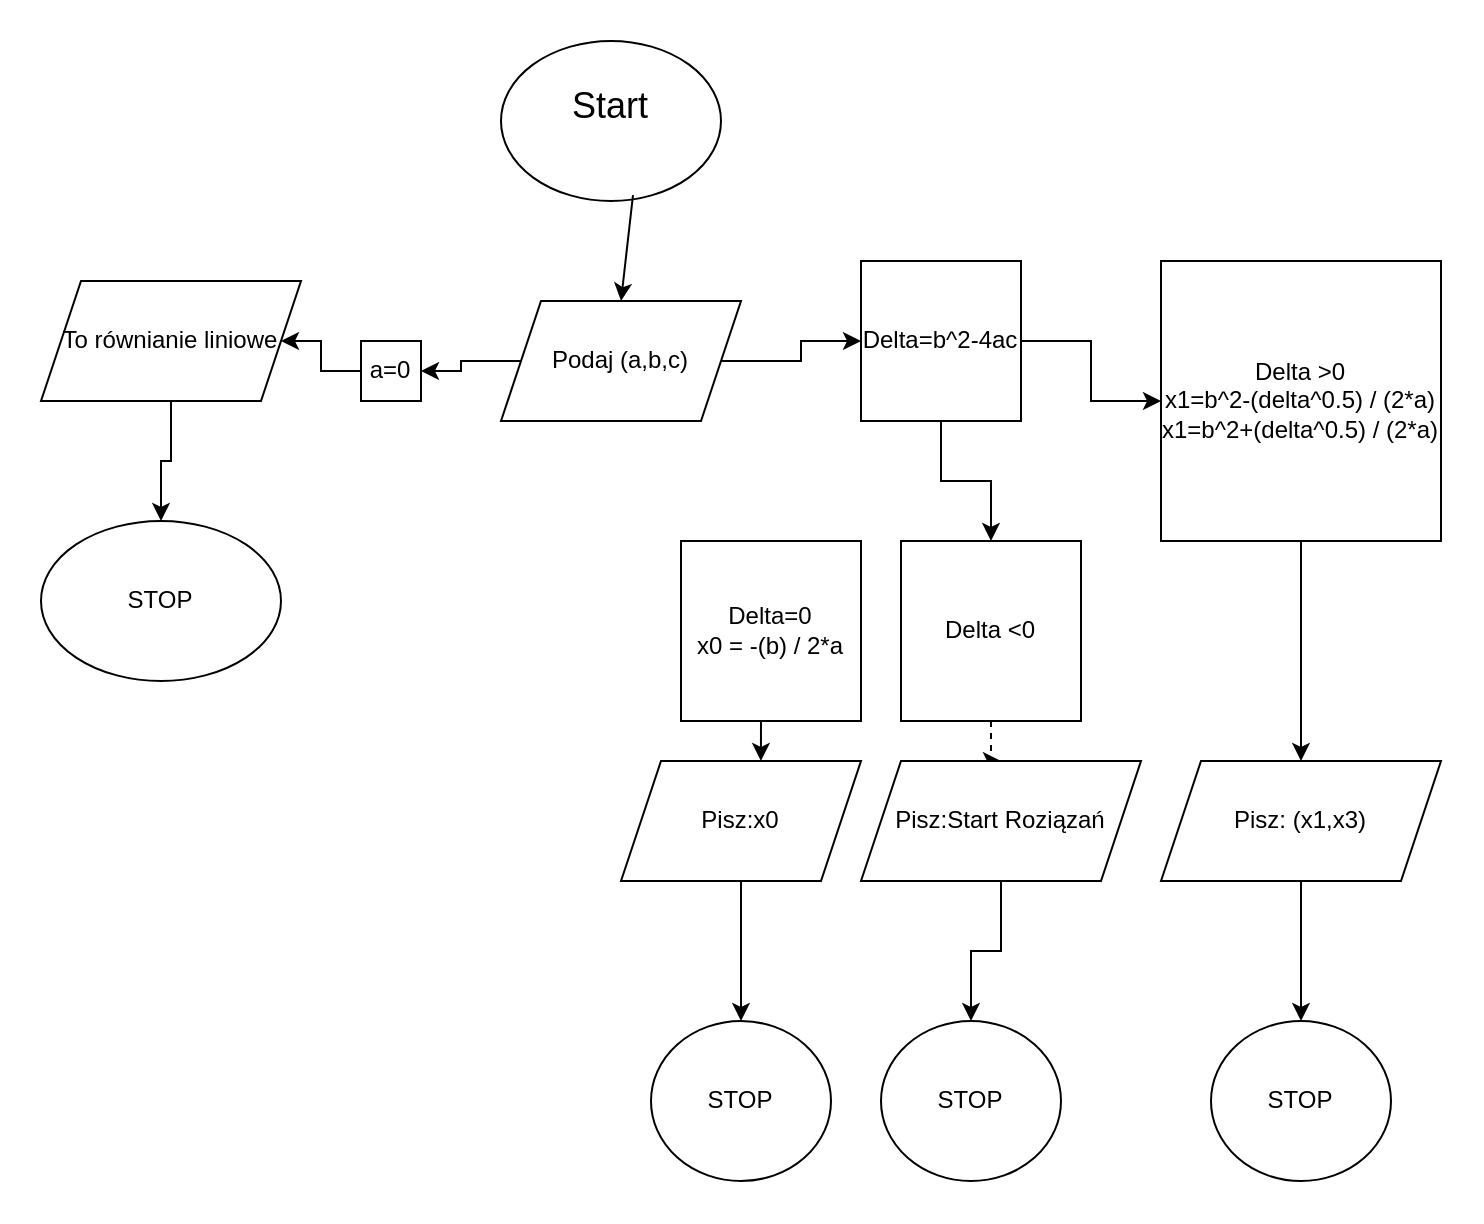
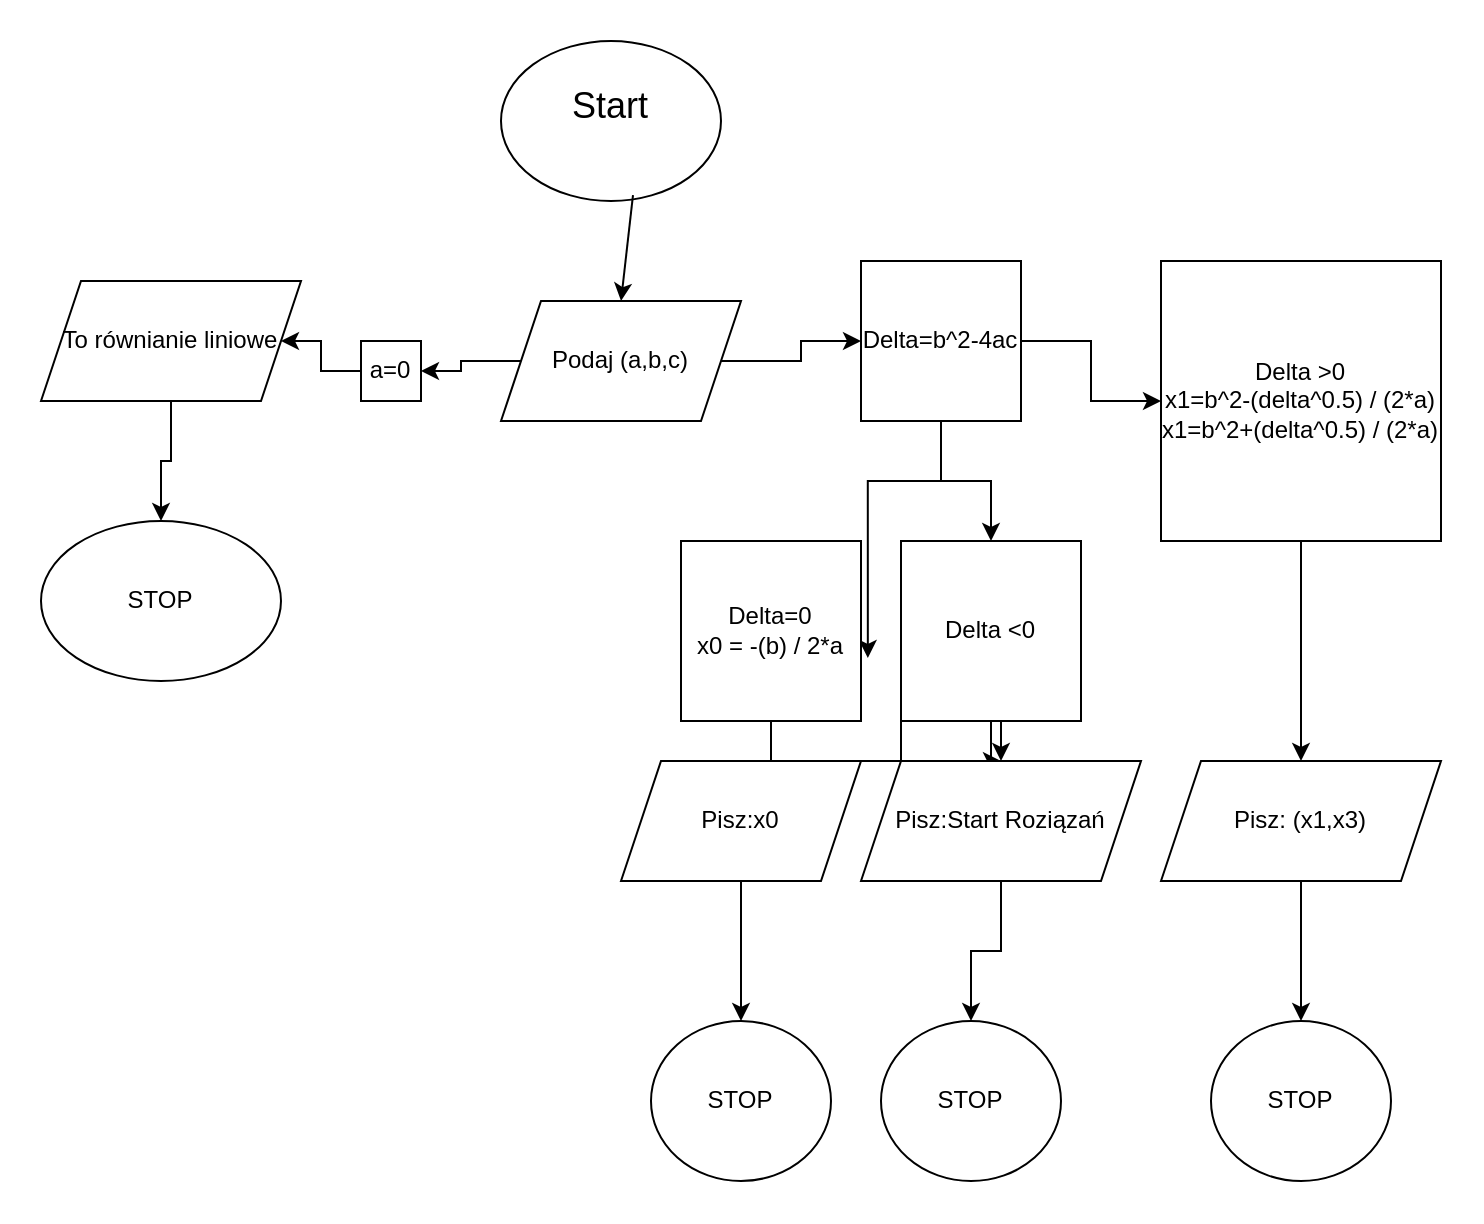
none -> (868, 528)
(761, 729) -> (901, 761)
(991, 741) -> (991, 741)
